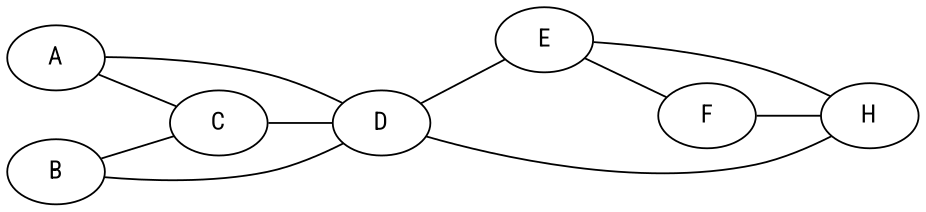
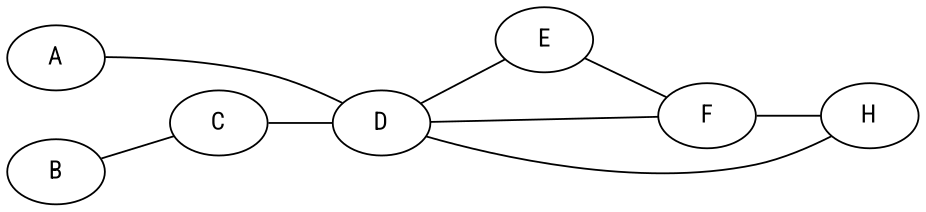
(715, 57) -> none
(138, 90) -> none
(227, 178) -> (544, 119)
